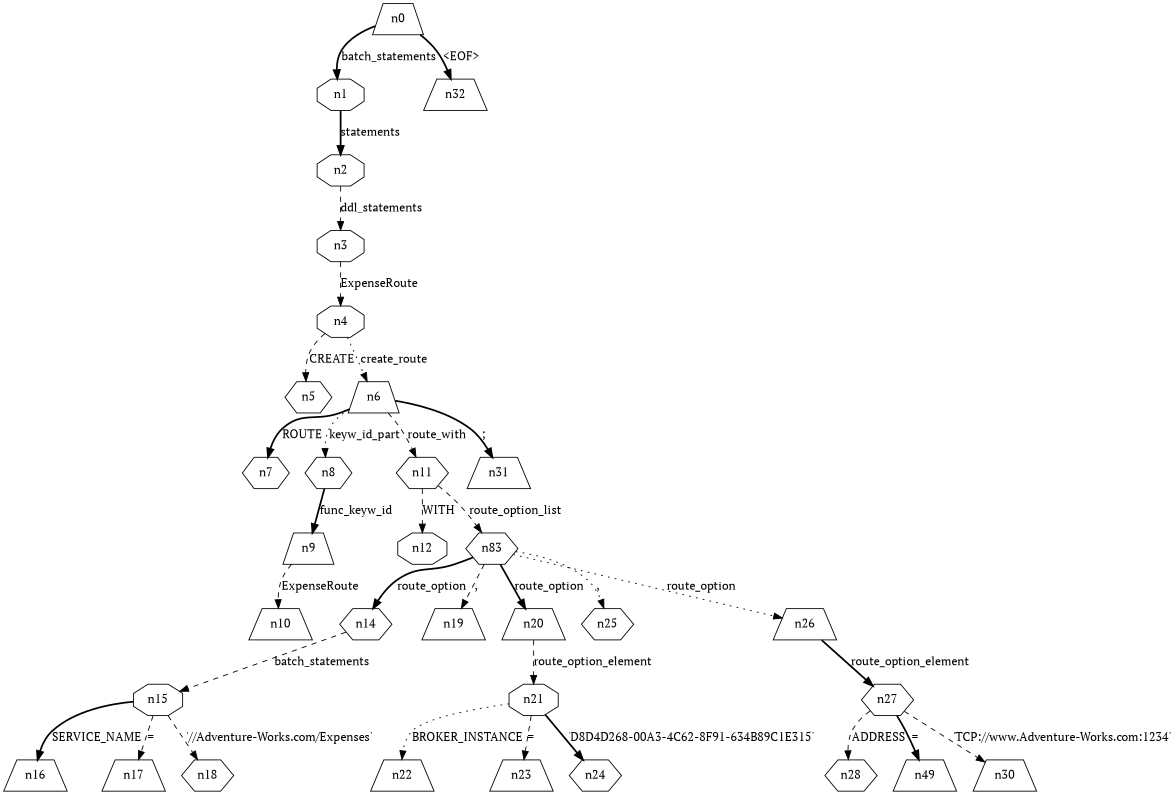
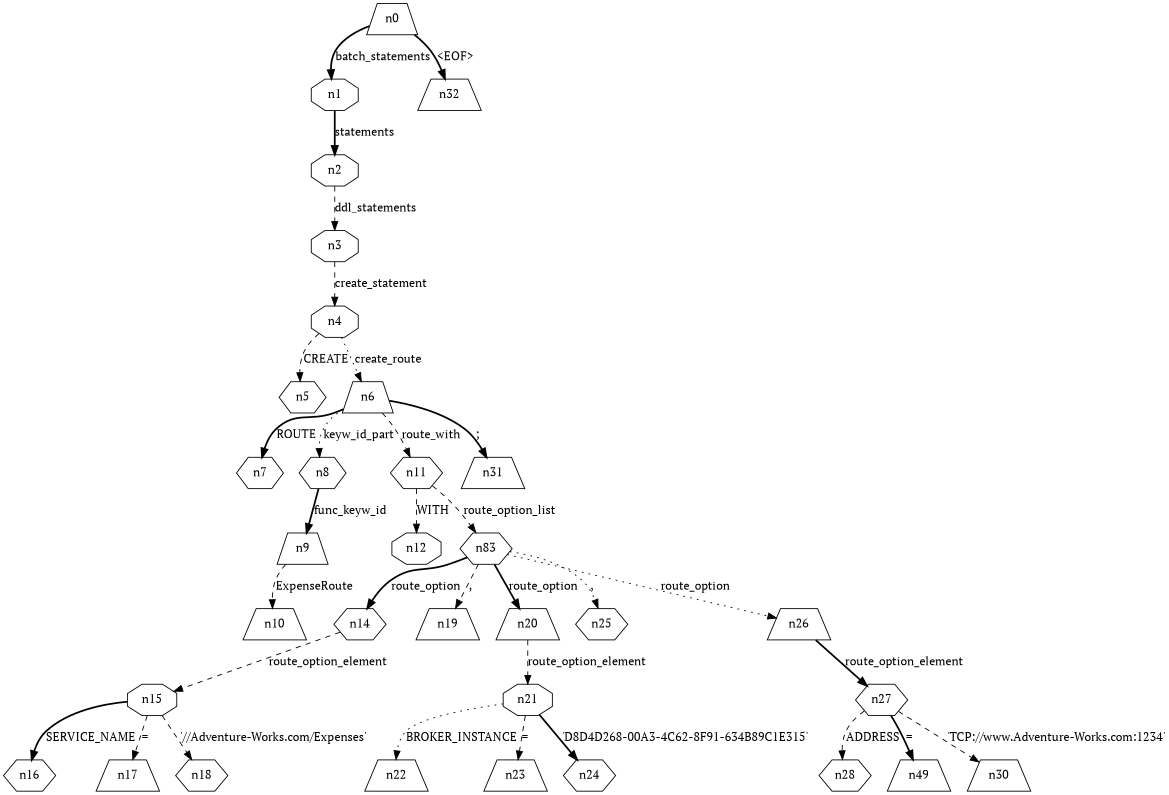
(379, 284) -> (381, 284)
(322, 662) -> (328, 662)
(35, 776) -> (30, 776)
